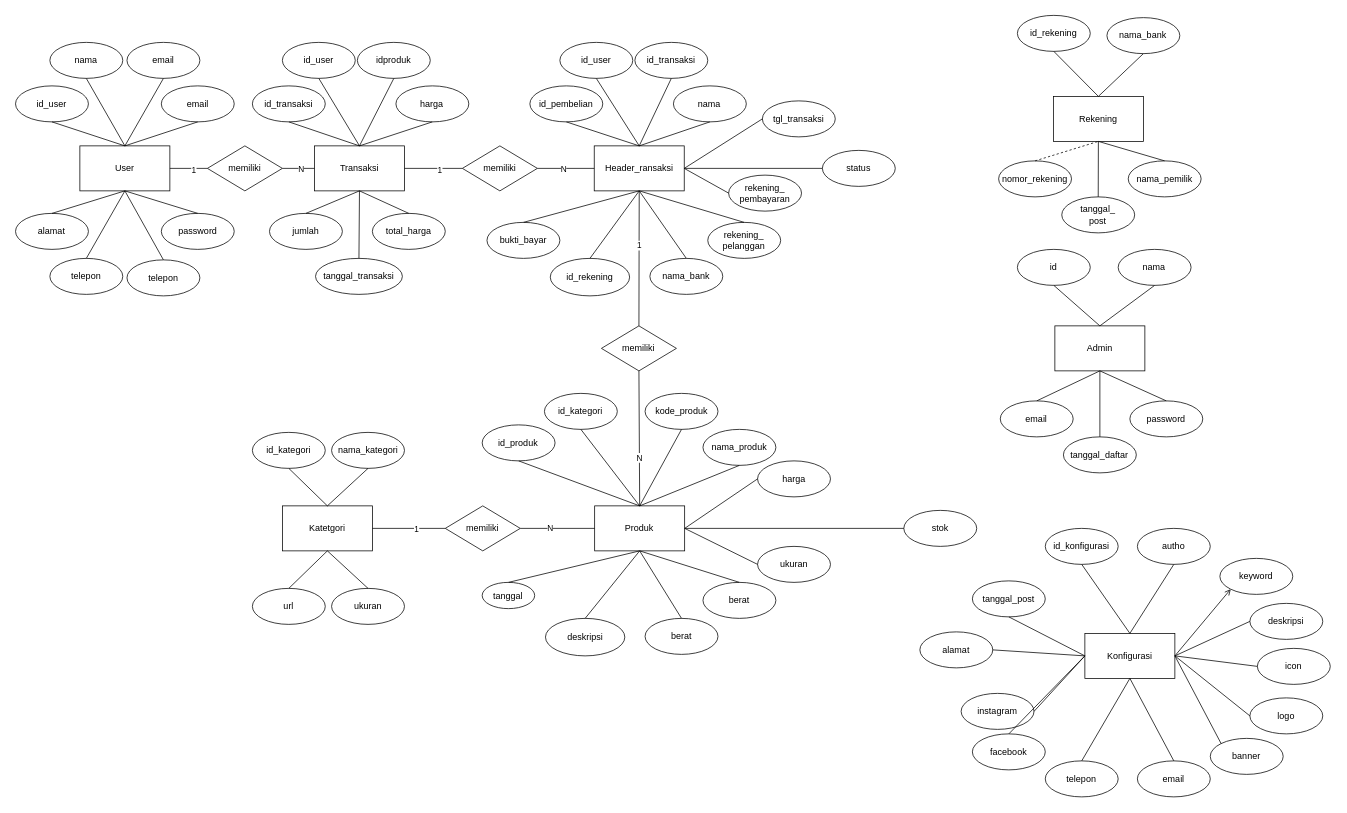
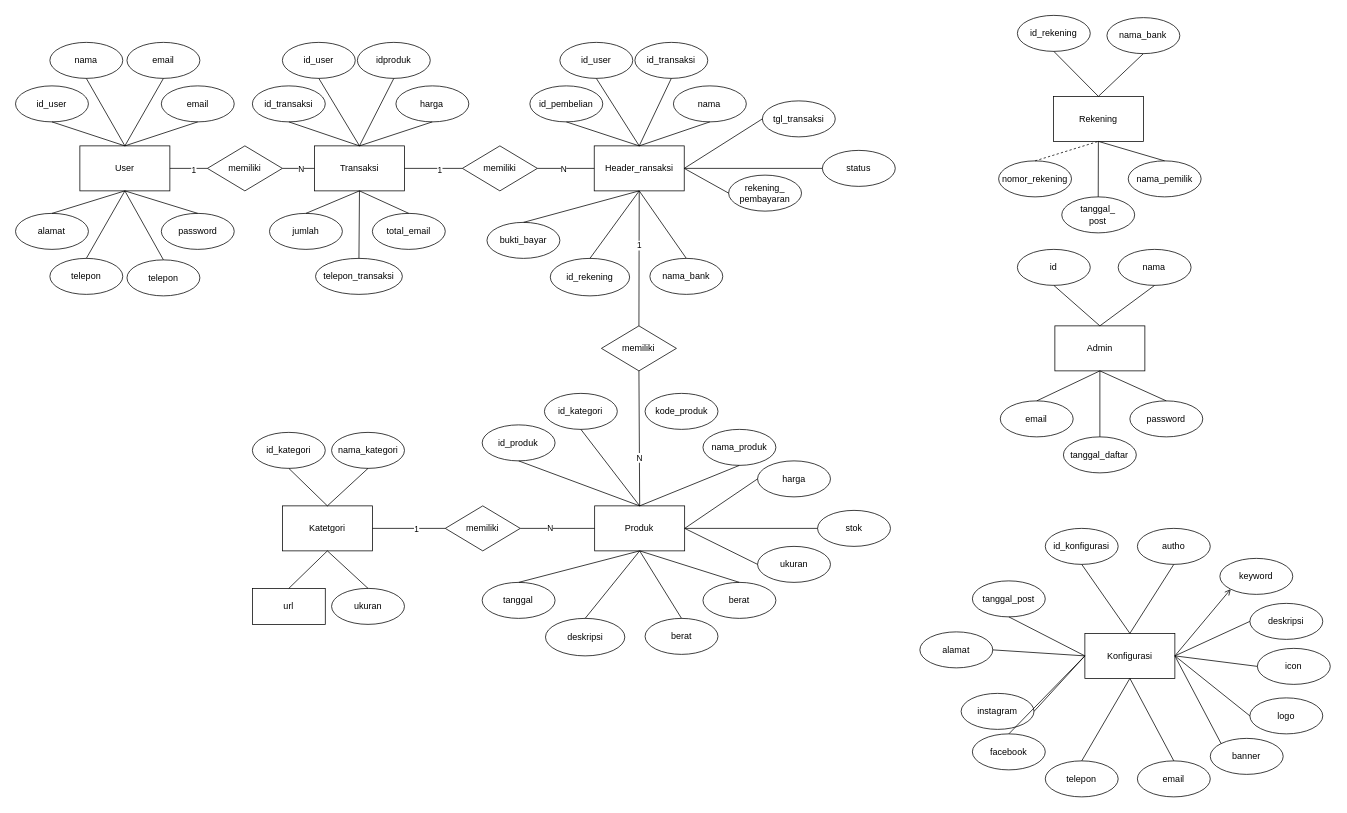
(693, 207) -> none
(409, 231) -> (409, 231)
(744, 240) -> none
(359, 276) -> (359, 276)
(660, 468) -> none
(940, 528) -> (854, 528)
(508, 596) -> (519, 600)
(289, 606) -> (289, 606)
